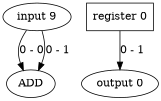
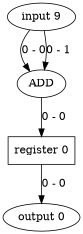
(132, 50) -> (54, 184)
none -> (42, 113)
